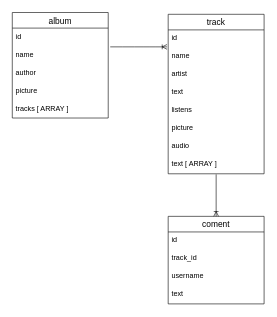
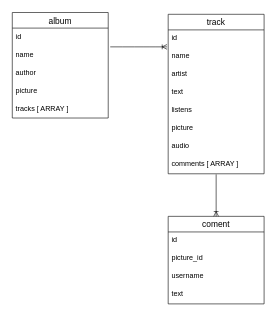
(197, 164) -> (205, 164)
(187, 258) -> (190, 258)
